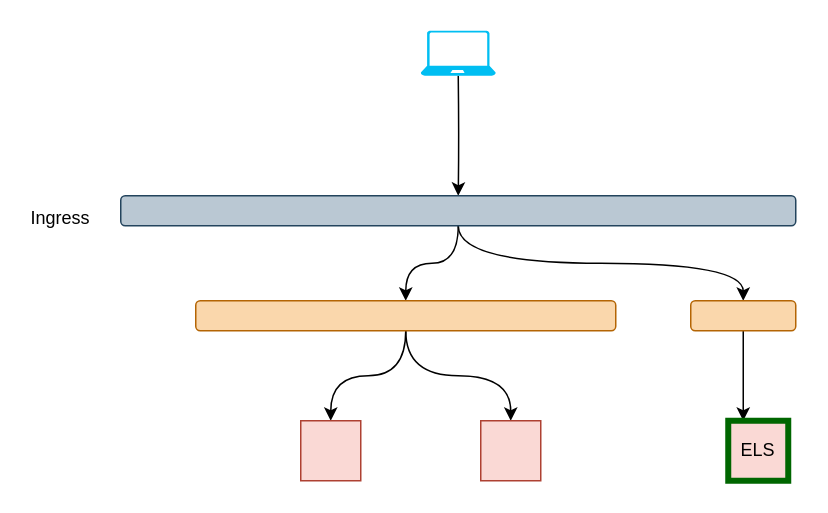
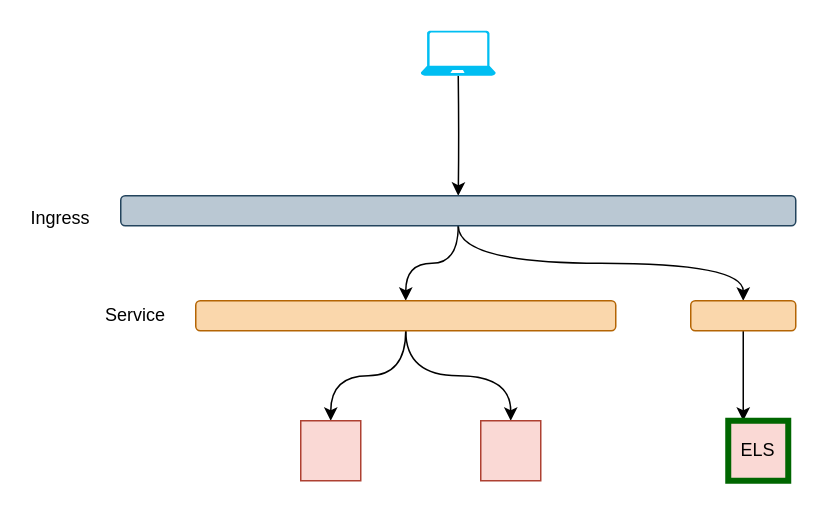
none -> (136, 316)
